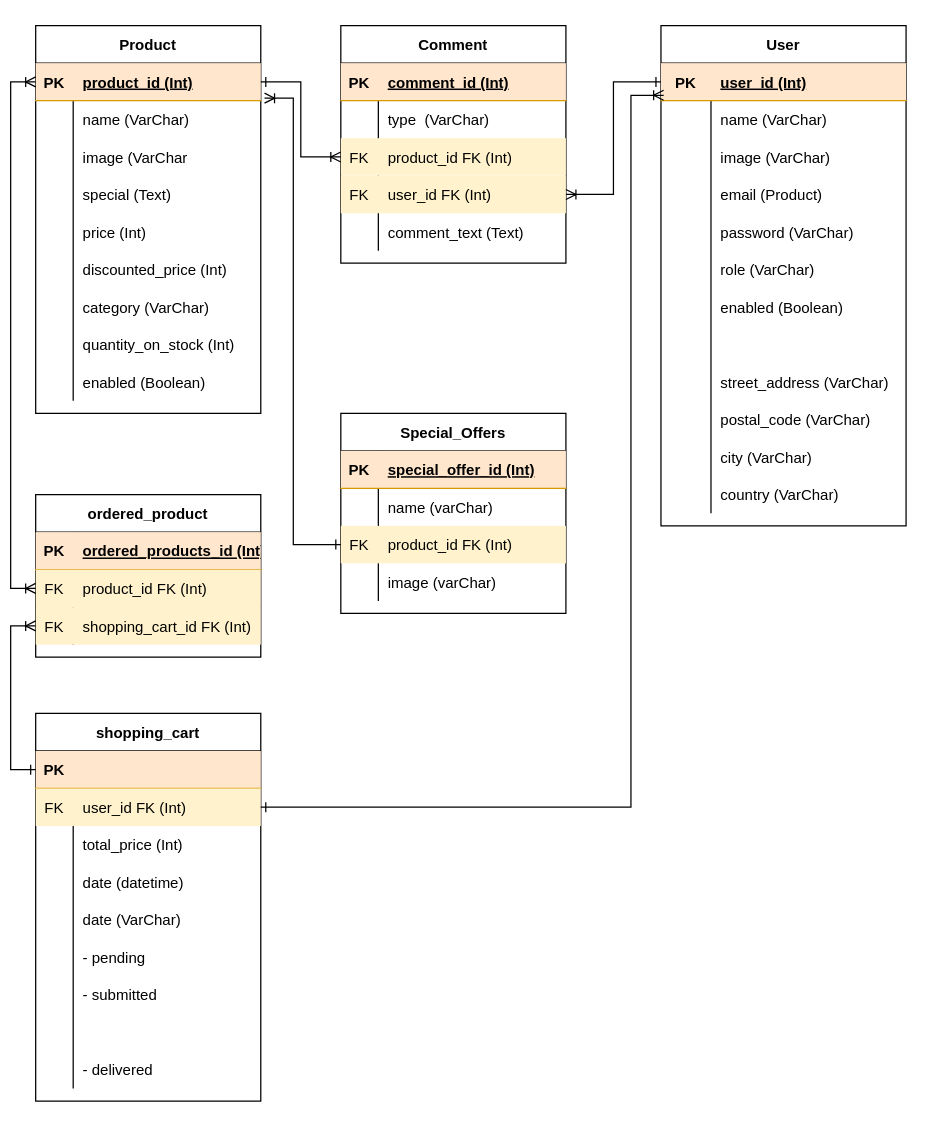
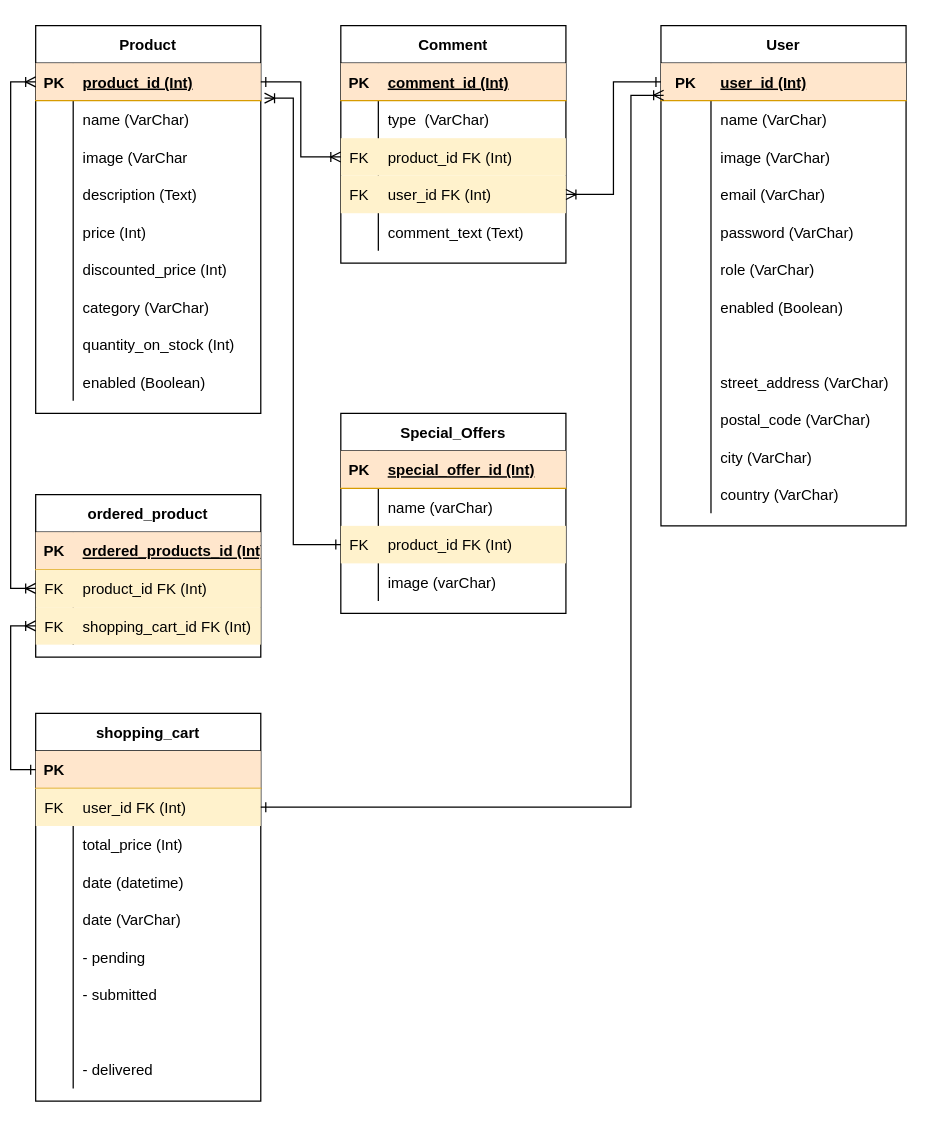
(135, 195) -> (152, 195)
(779, 195) -> (779, 195)
